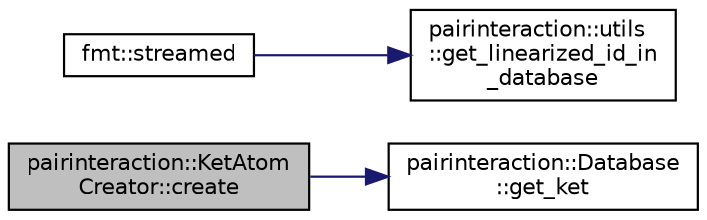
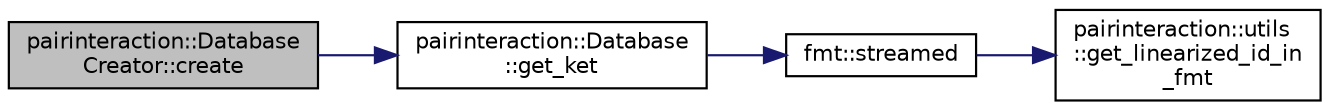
(543, 55) -> (1188, 55)
none -> (735, 55)
(159, 177) -> (163, 55)
